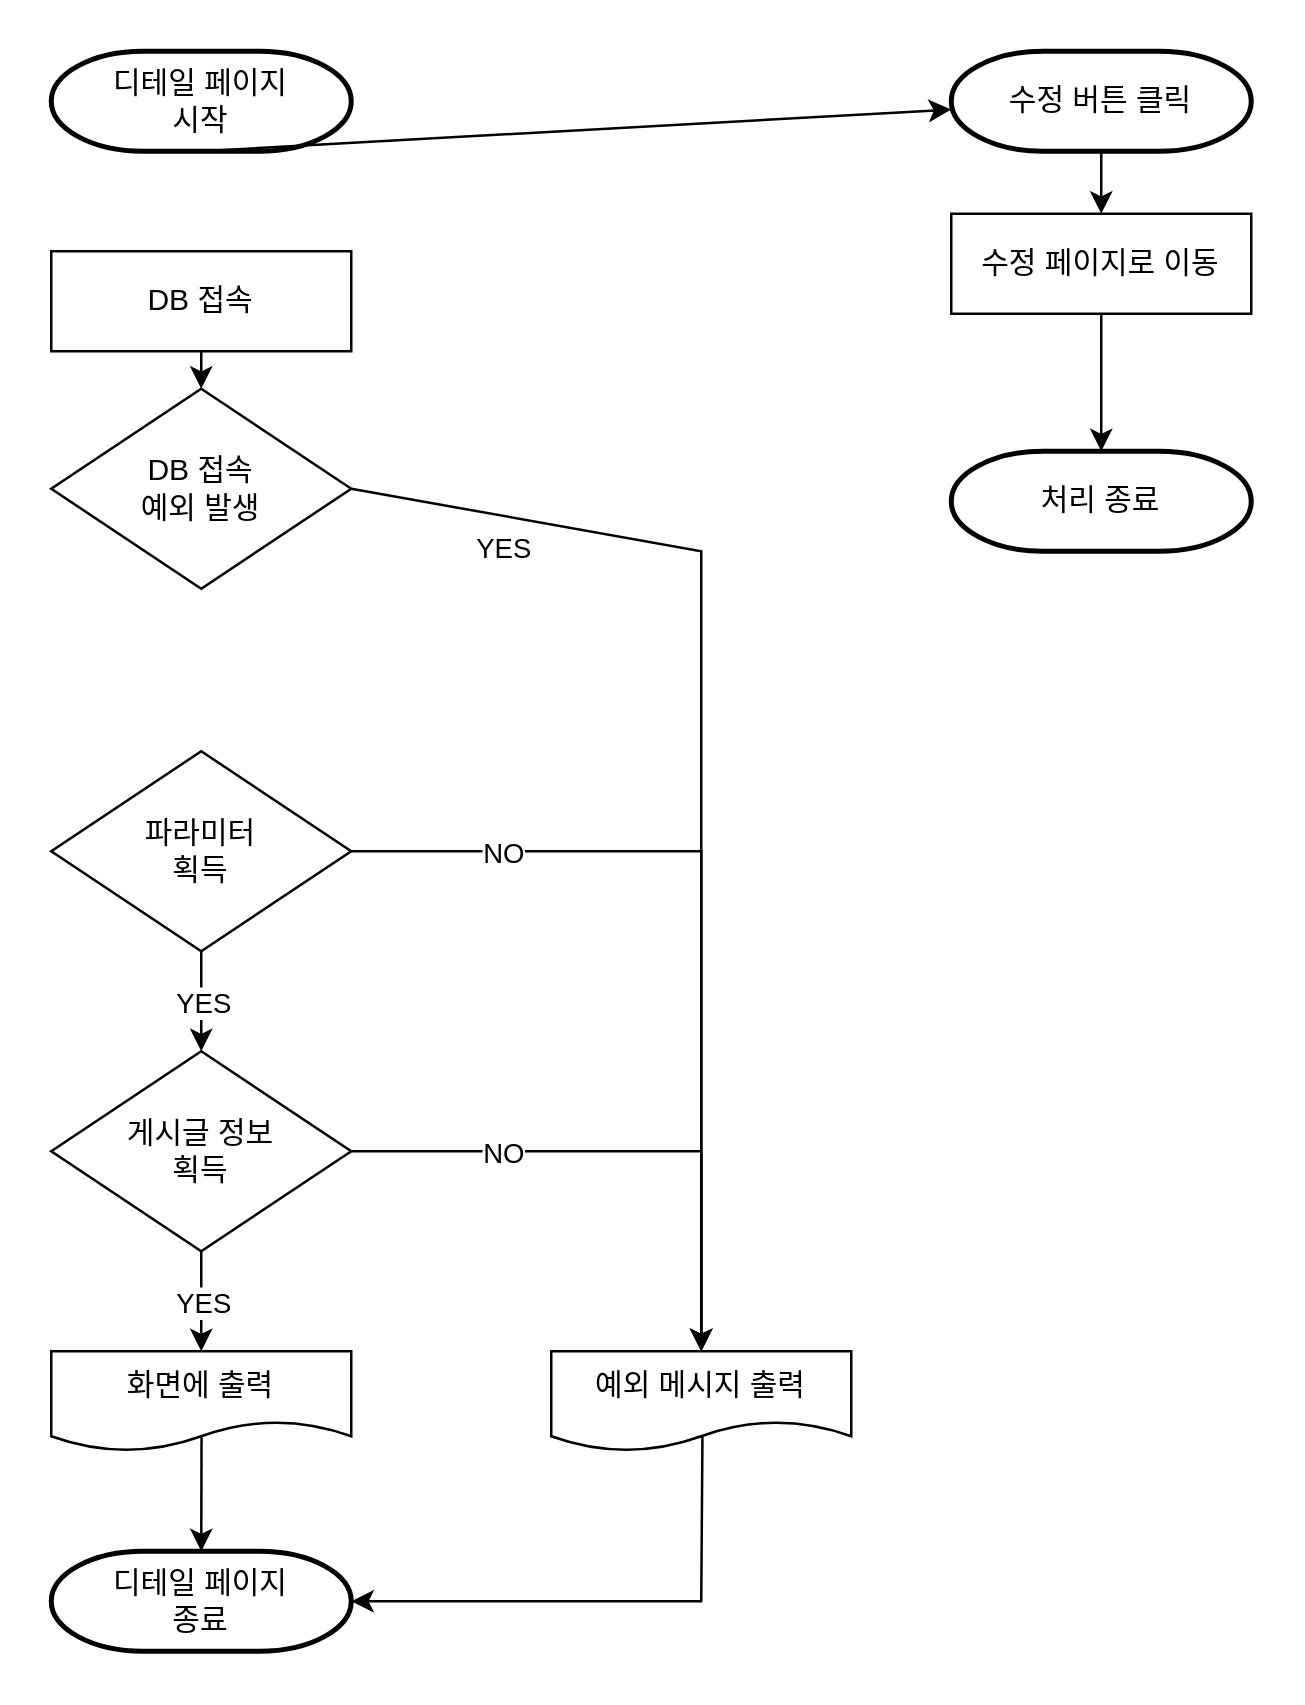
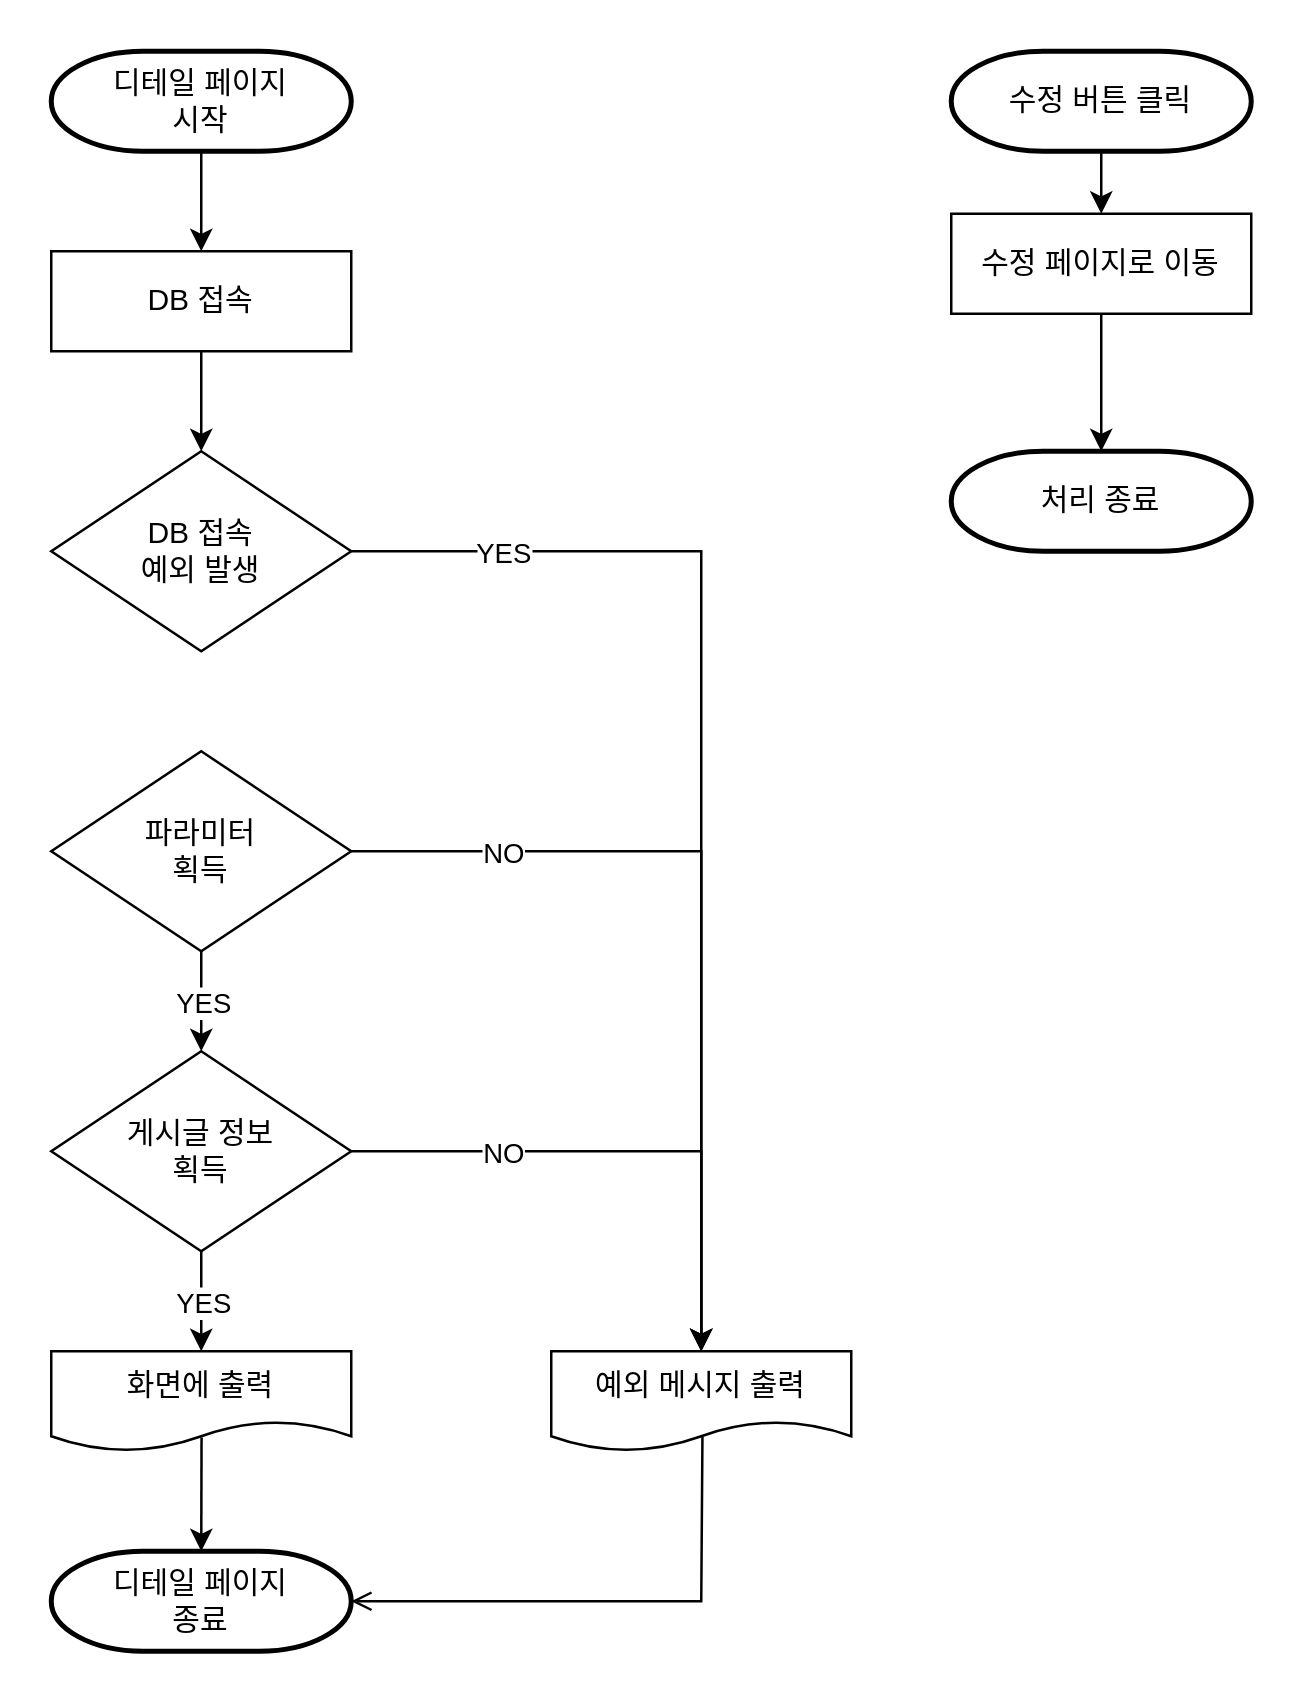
(622, 128) -> (201, 193)
(201, 489) -> (201, 551)
(369, 1601) -> (365, 1601)
